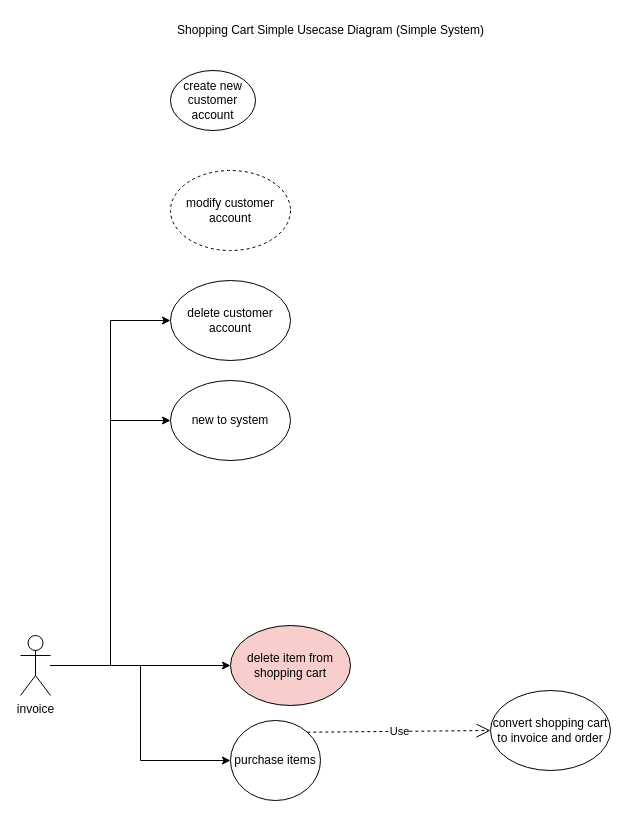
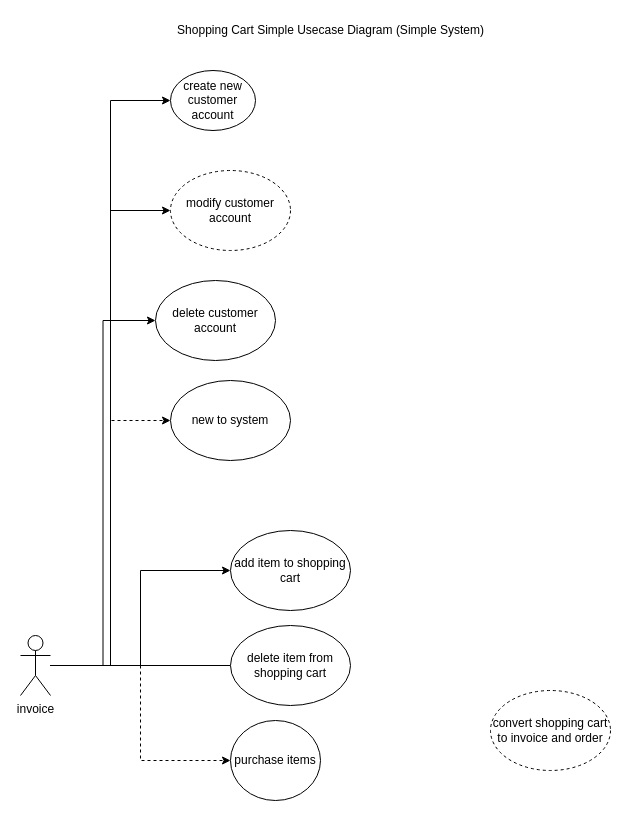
none -> (111, 129)
none -> (138, 211)
(231, 321) -> (216, 321)
(138, 421) -> (138, 421)
none -> (291, 571)
none -> (141, 576)
(222, 666) -> (224, 666)
(291, 666) -> (291, 666)
(398, 731) -> none
(551, 731) -> (551, 731)
(141, 756) -> (141, 756)
